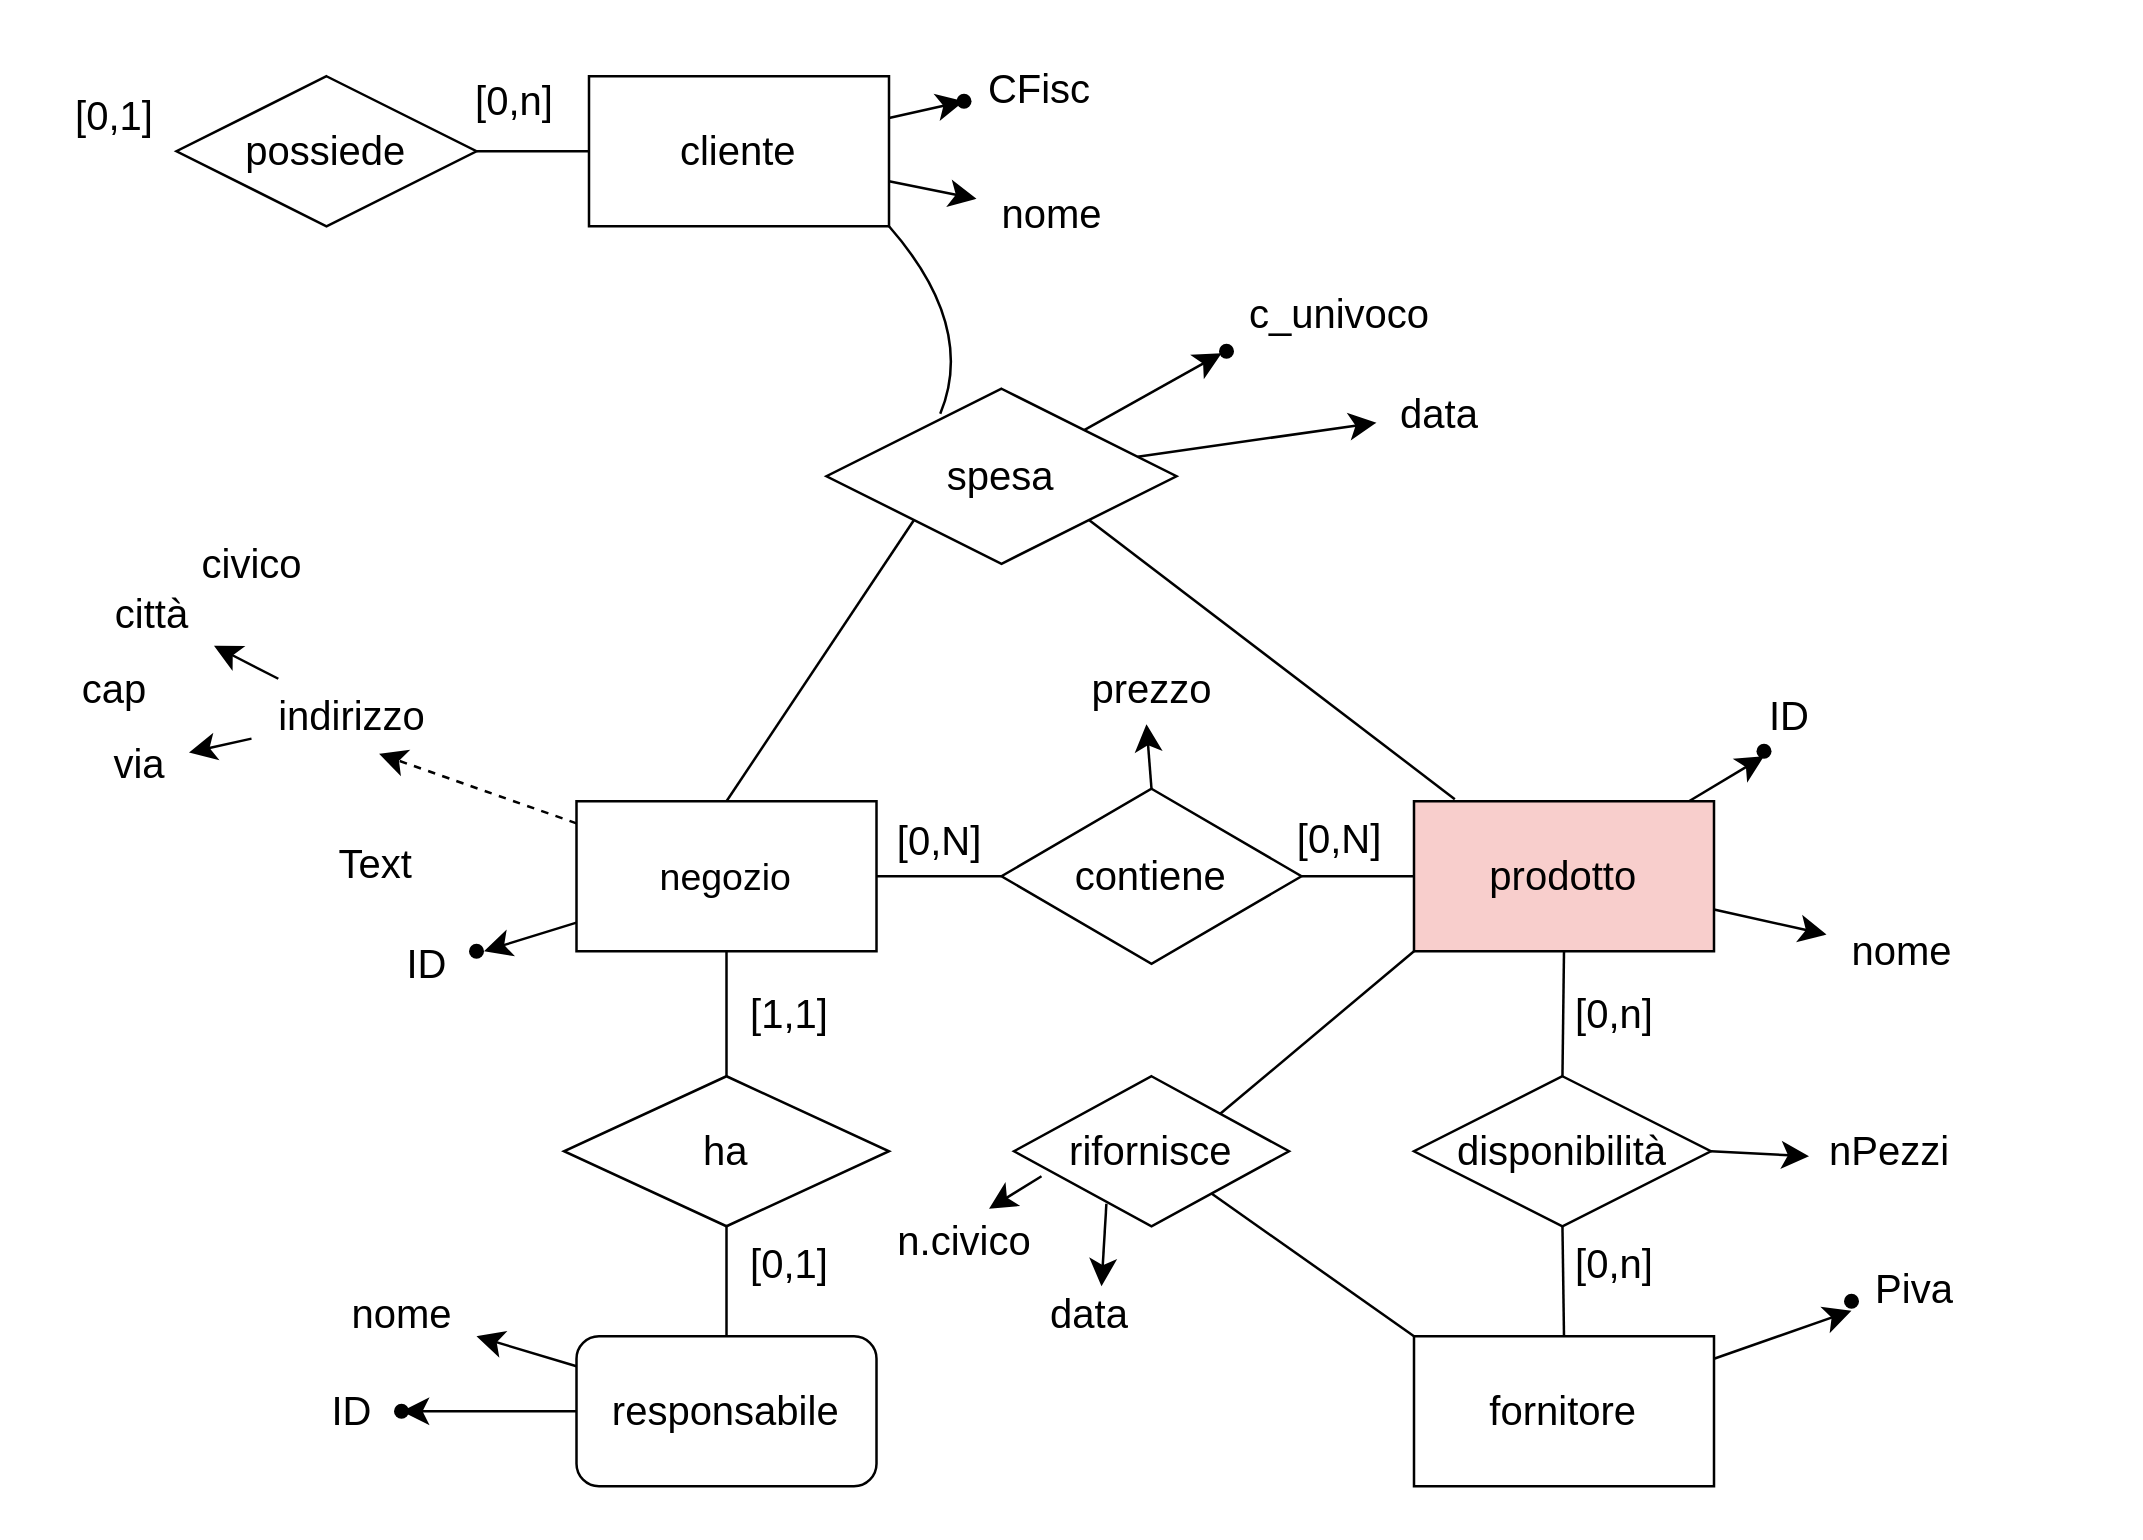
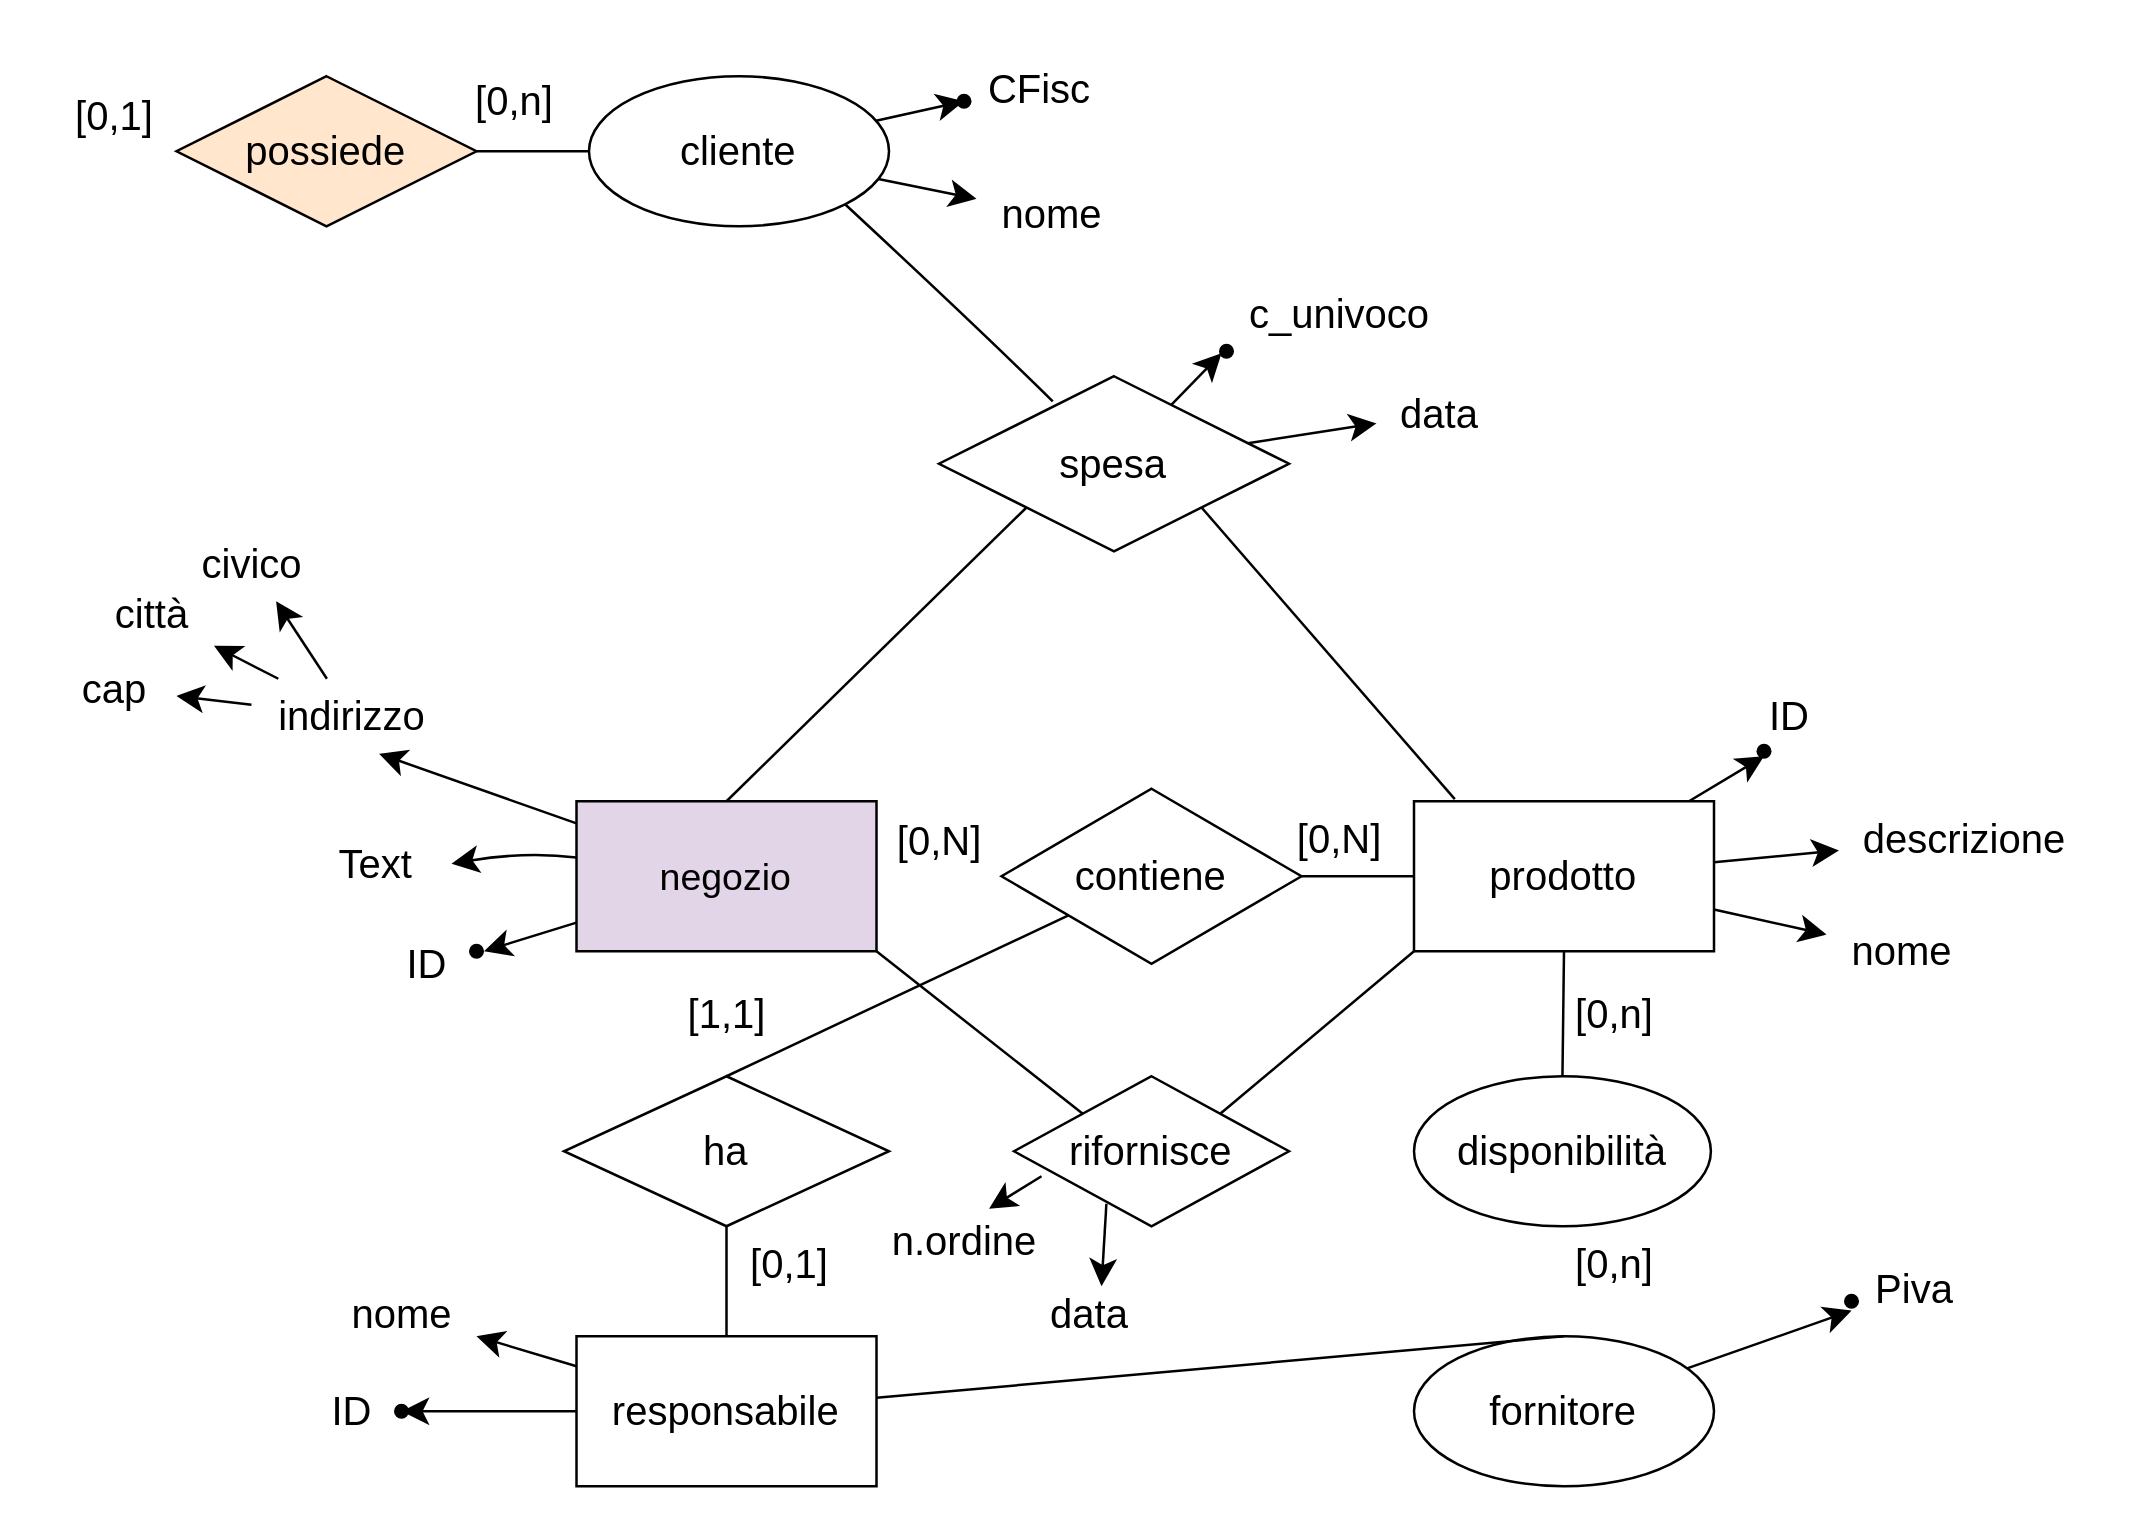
(326, 151) -> (326, 151)
(739, 151) -> (739, 151)
(1001, 476) -> (1114, 464)
none -> (307, 649)
(1151, 689) -> none
none -> (223, 701)
(229, 744) -> none
(139, 764) -> none
(1150, 767) -> none
(484, 791) -> (484, 791)
none -> (1964, 839)
none -> (524, 855)
none -> (1768, 857)
(726, 876) -> (726, 876)
(940, 876) -> none
(1564, 876) -> (1564, 876)
(726, 1013) -> (821, 1032)
(789, 1014) -> (726, 1014)
none -> (1003, 1051)
(1562, 1151) -> (1562, 1151)
(1889, 1151) -> none
(1750, 1153) -> none
(965, 1241) -> (965, 1241)
(1313, 1265) -> none
(1563, 1281) -> (1219, 1367)
(726, 1411) -> (726, 1411)
(1564, 1411) -> (1564, 1411)
